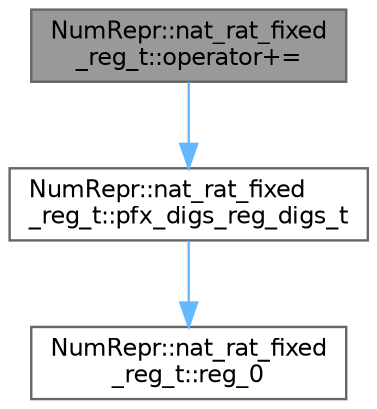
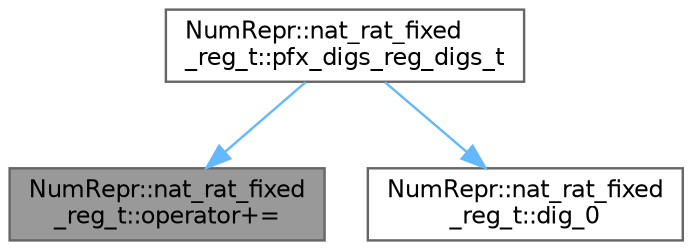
(189, 113) -> (265, 117)
(189, 363) -> (525, 204)
